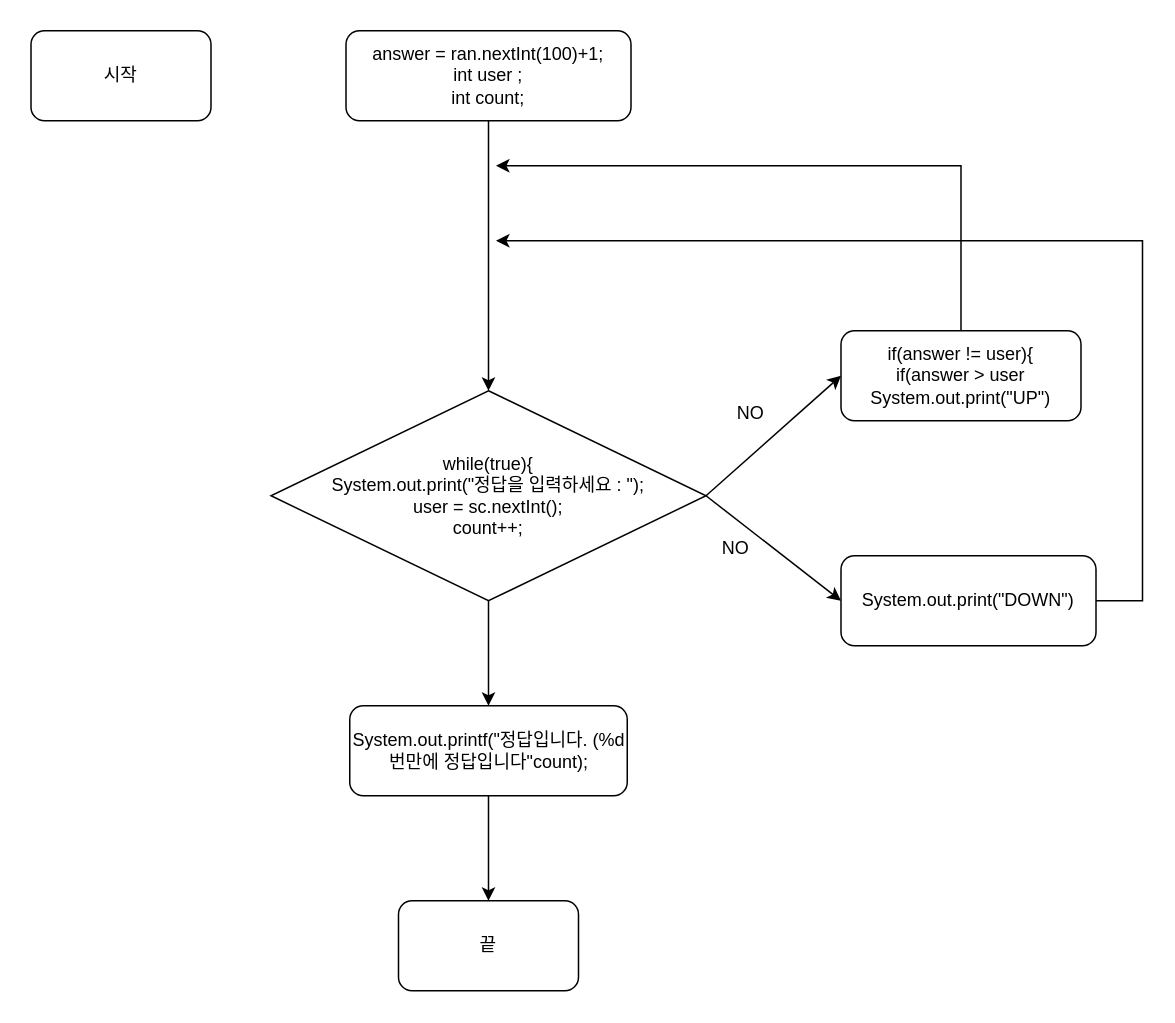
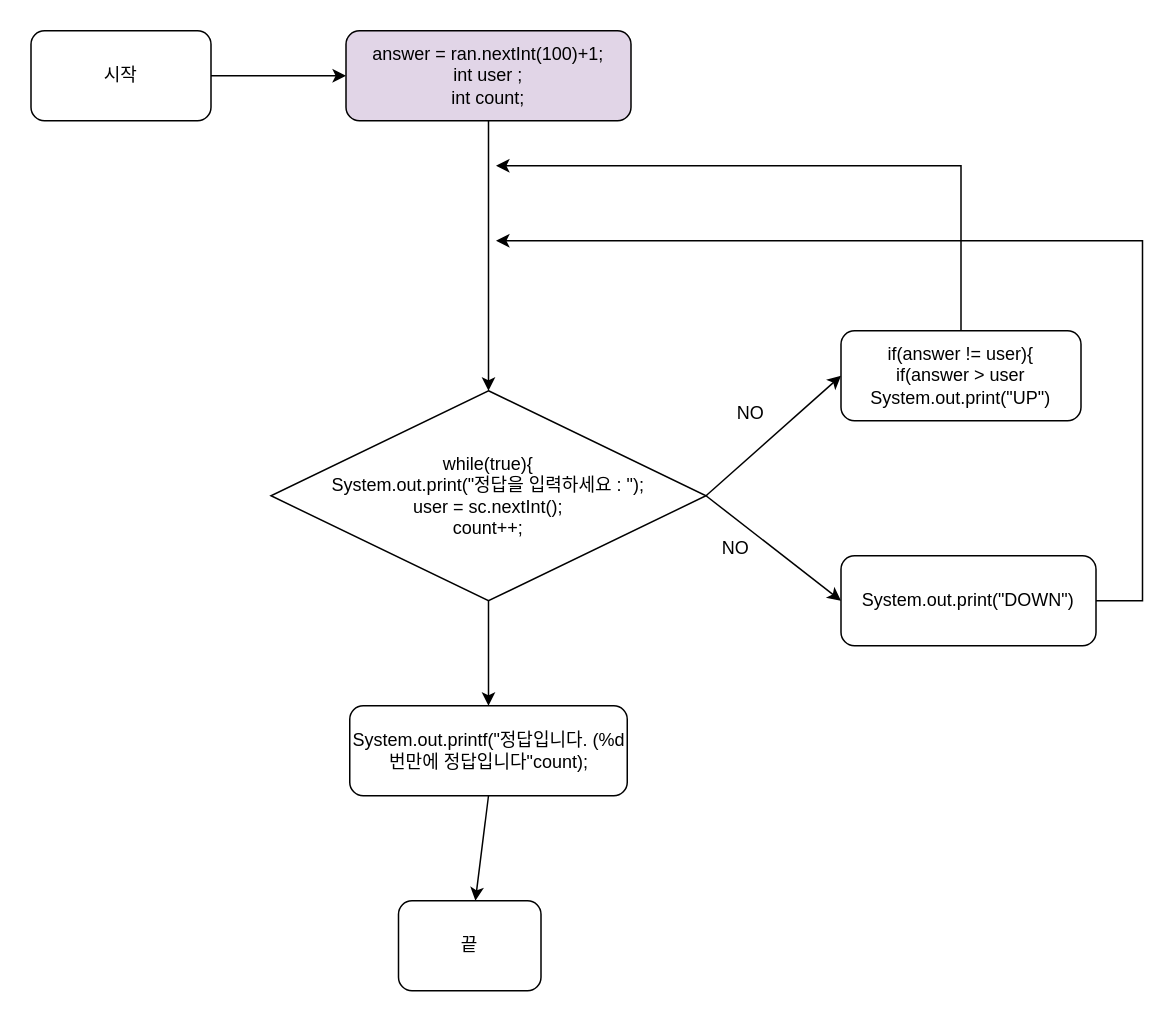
none -> (273, 76)
(488, 76) -> (488, 76)
(488, 946) -> (470, 946)
